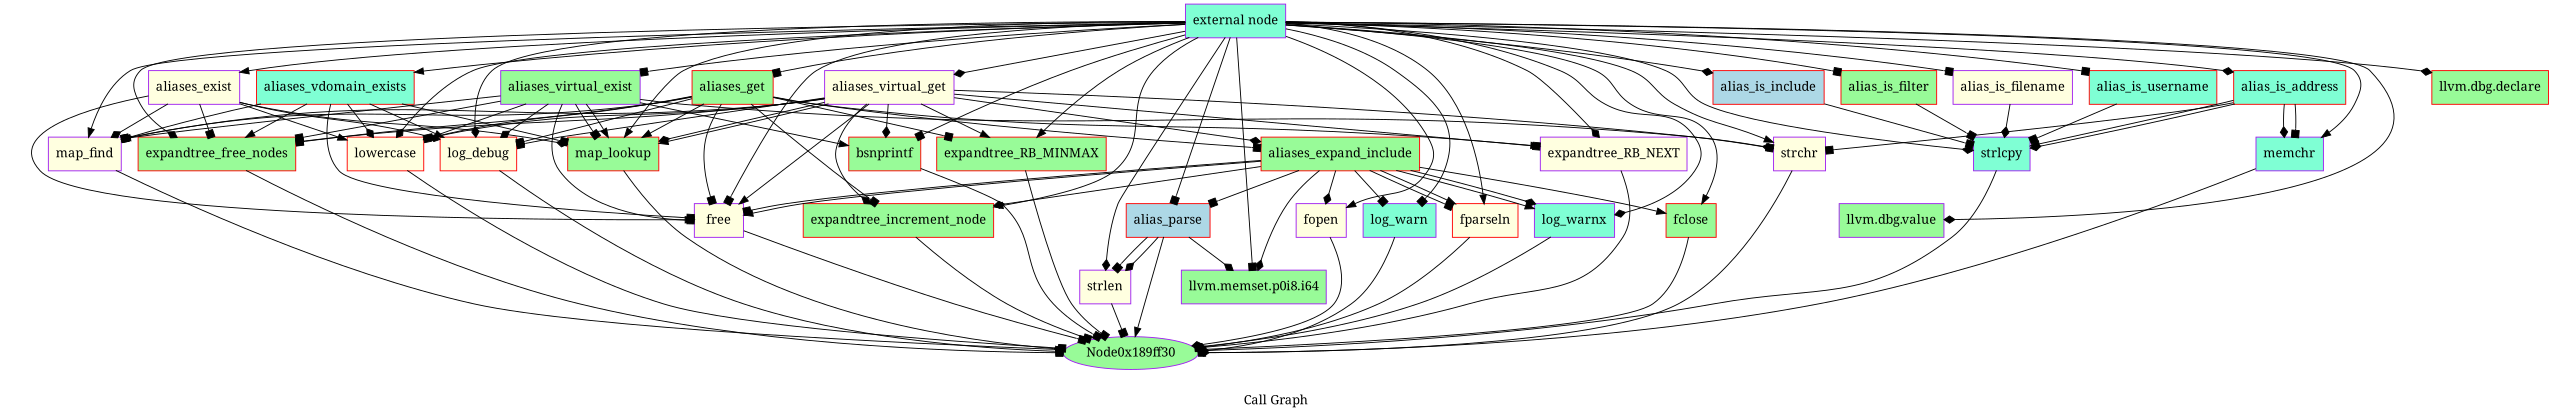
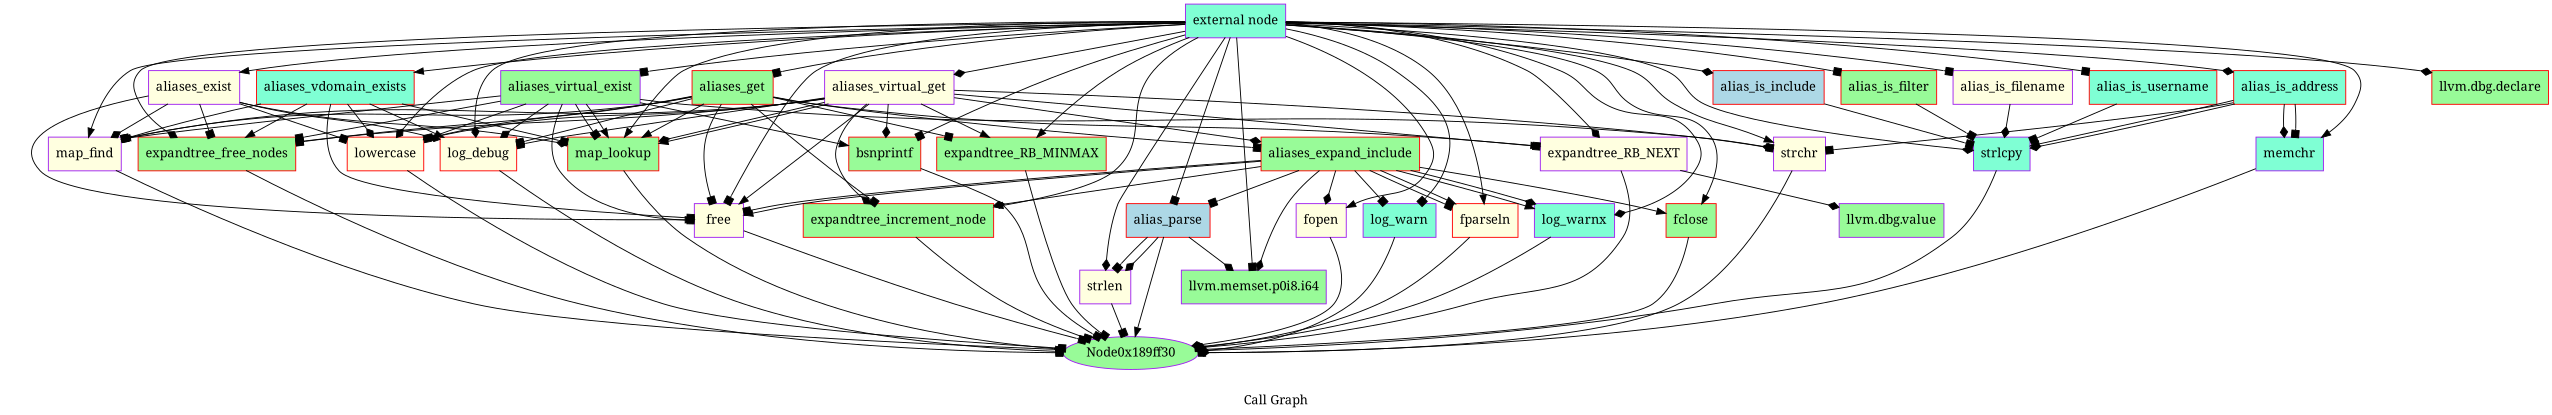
(2389, 105) -> (1754, 188)
(299, 124) -> (299, 124)
